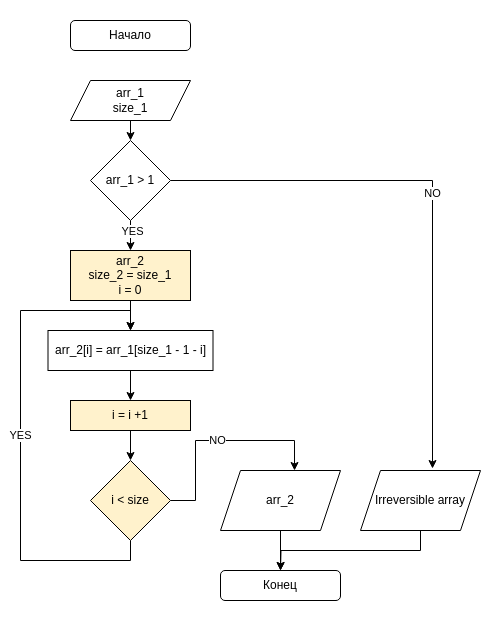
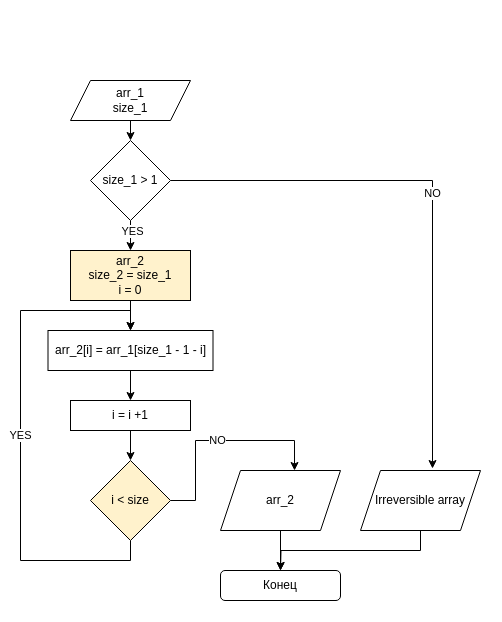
(131, 36) -> none
(131, 181) -> (131, 181)
(131, 416) -> (131, 416)
